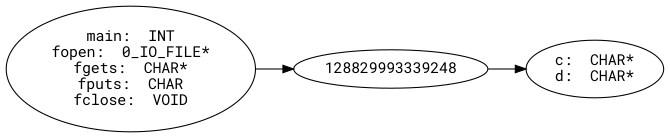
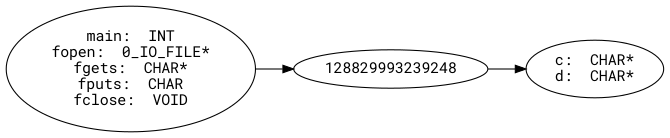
(391, 69) -> (391, 69)
